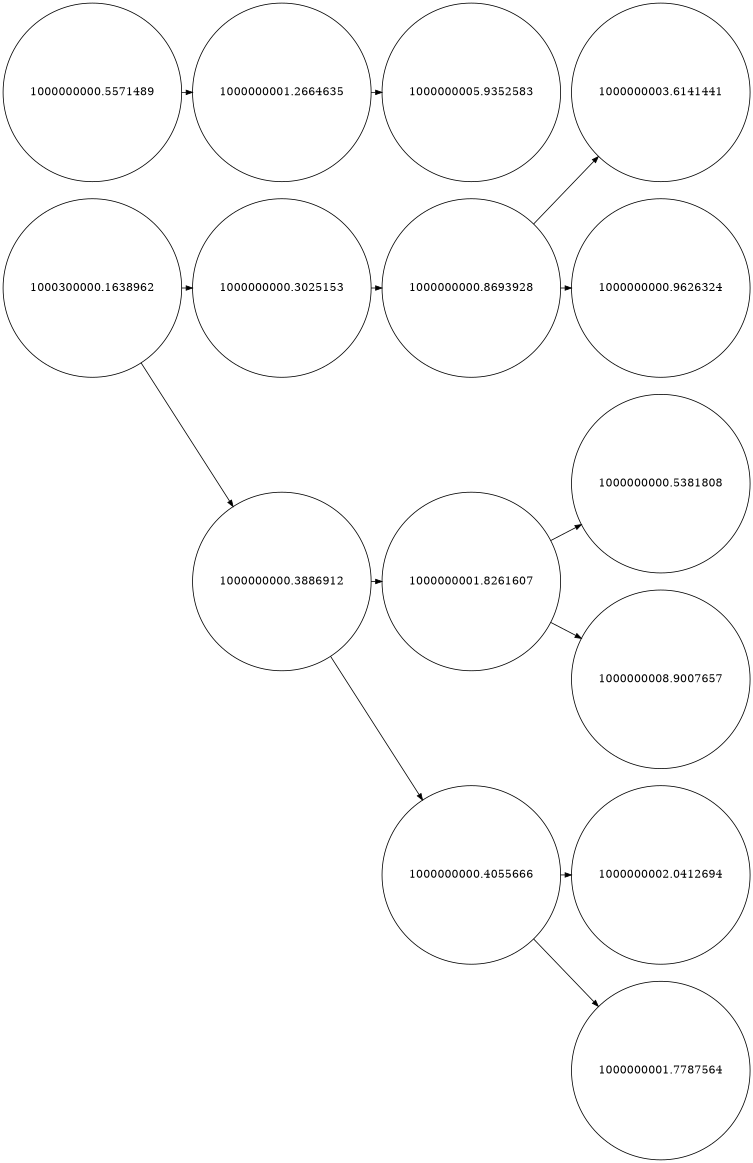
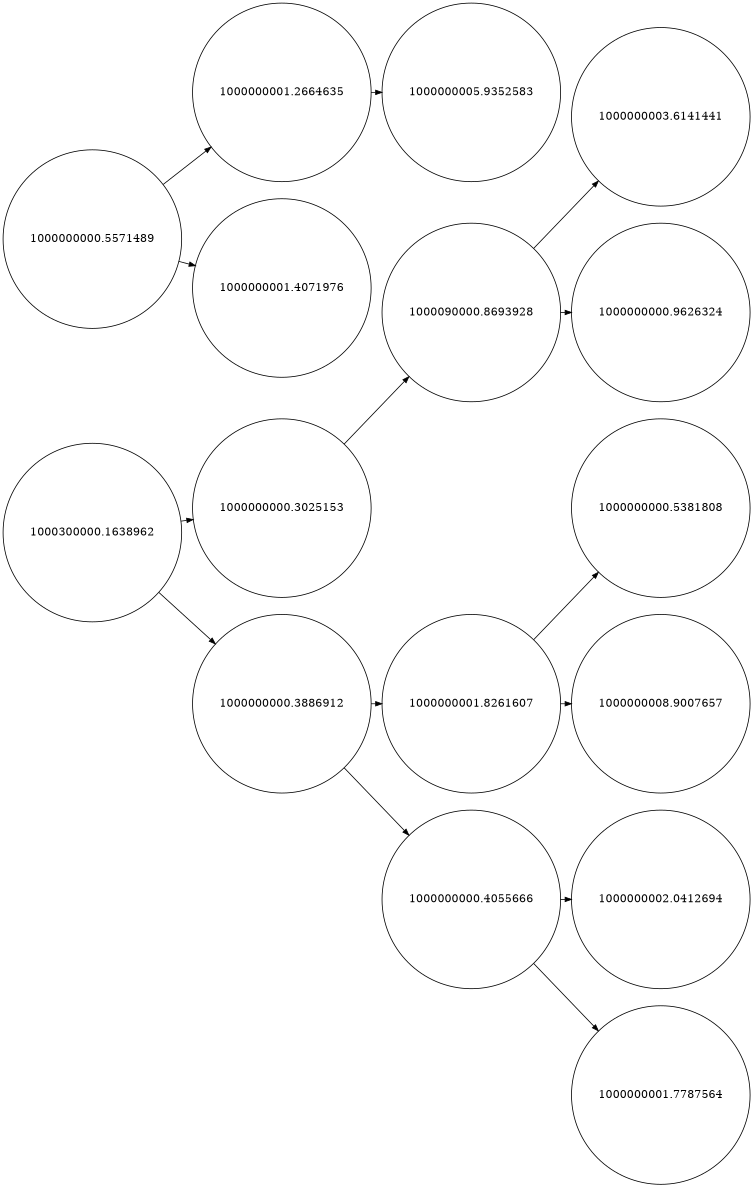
none -> (282, 288)
(471, 288) -> (471, 312)
